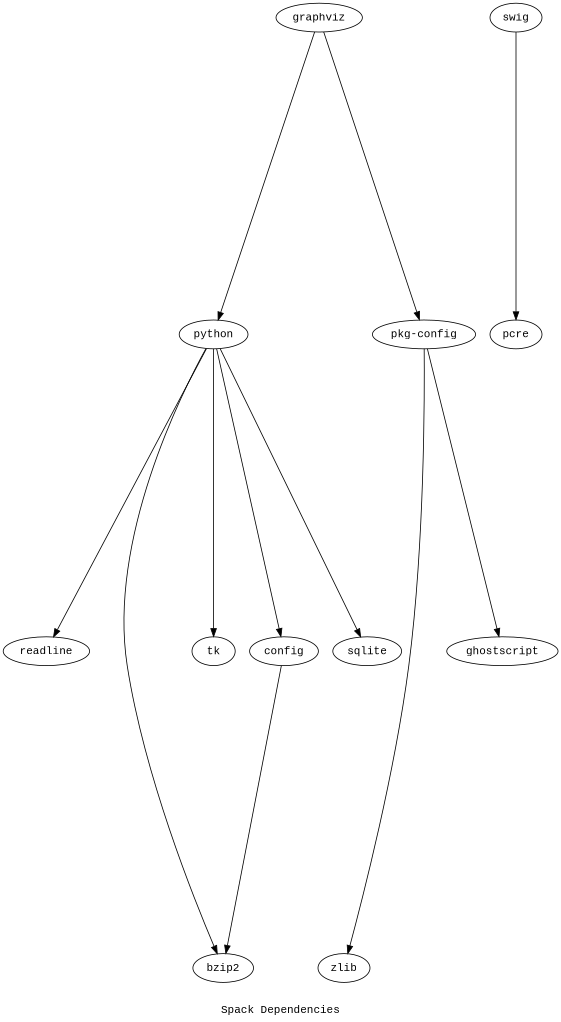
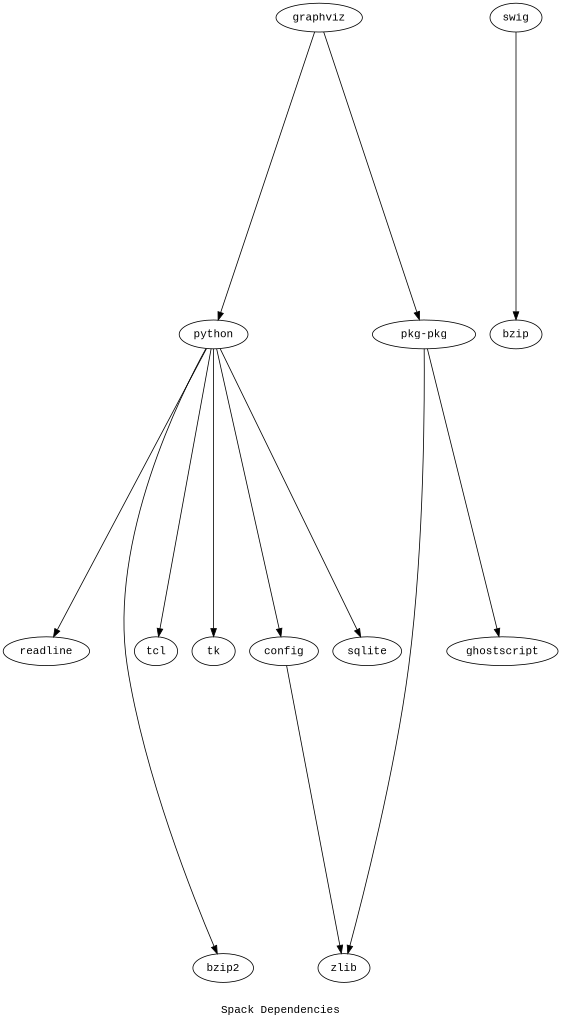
(424, 334) -> (424, 334)
(516, 334) -> (516, 334)
none -> (156, 651)
(254, 805) -> (313, 805)
